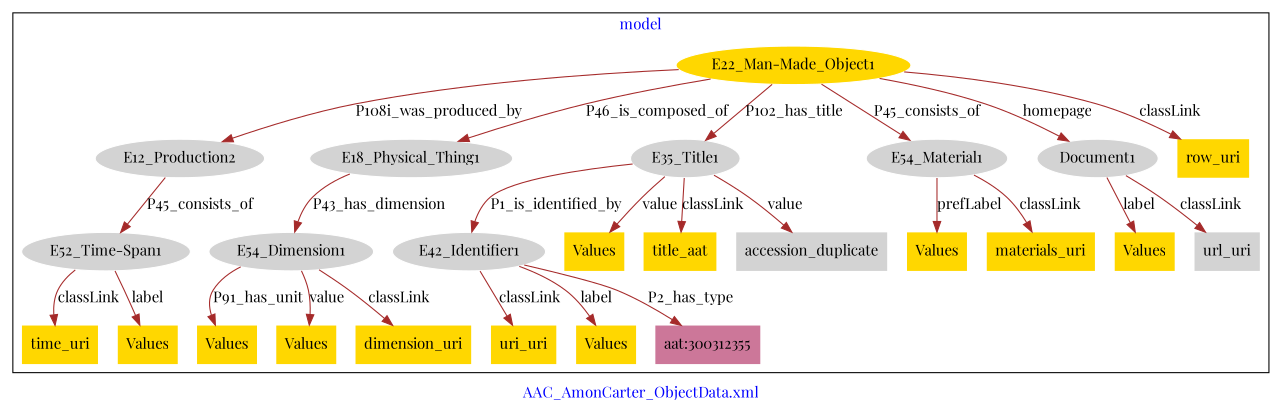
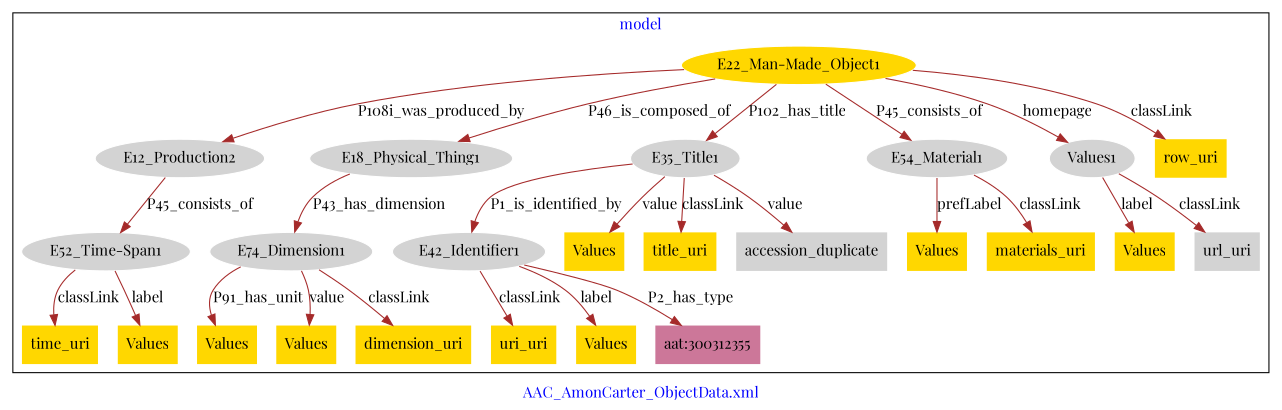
(1098, 158) -> (1092, 158)
(291, 252) -> (291, 252)
(680, 252) -> (680, 252)
